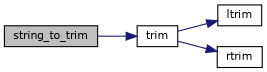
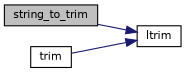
(112, 36) -> (112, 27)
(240, 57) -> none
